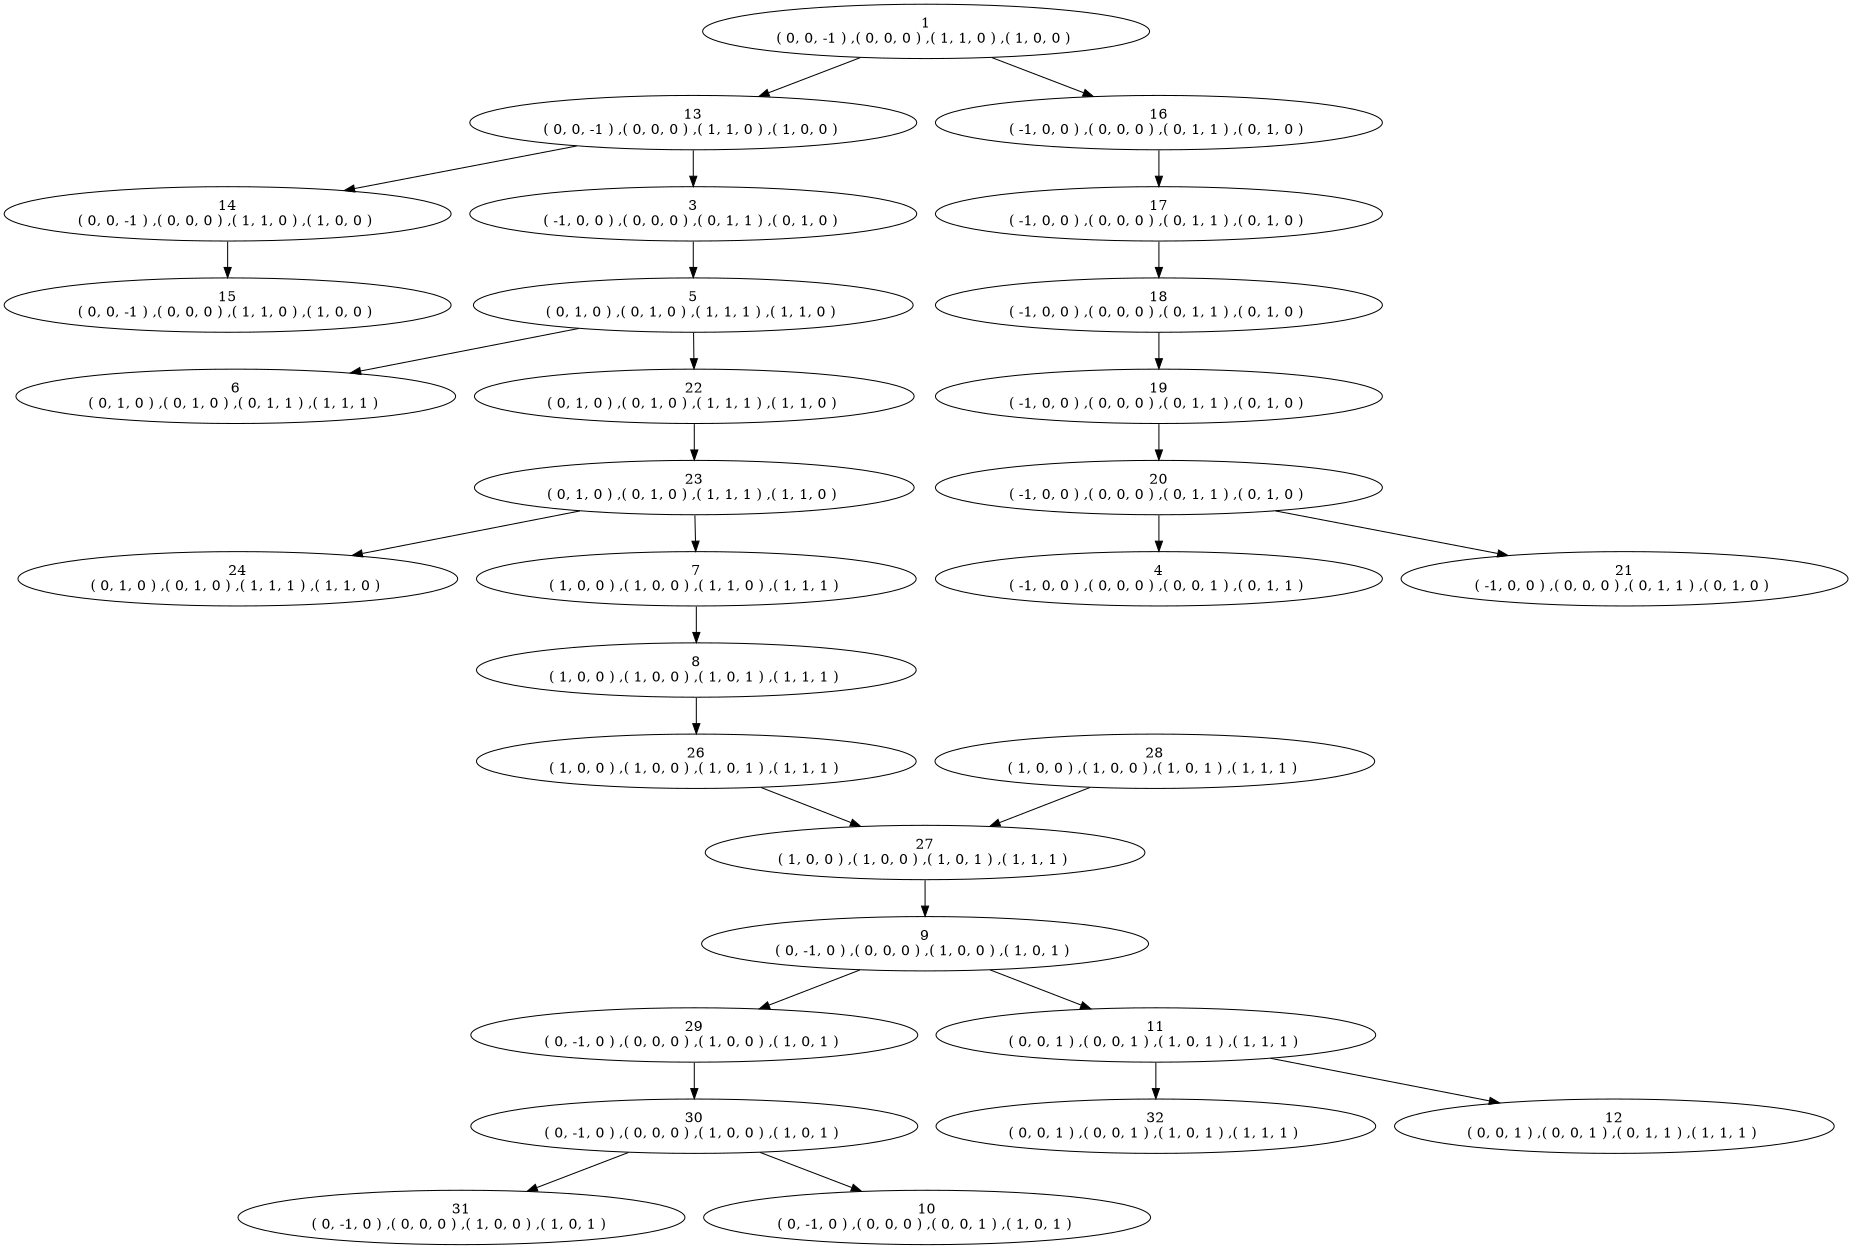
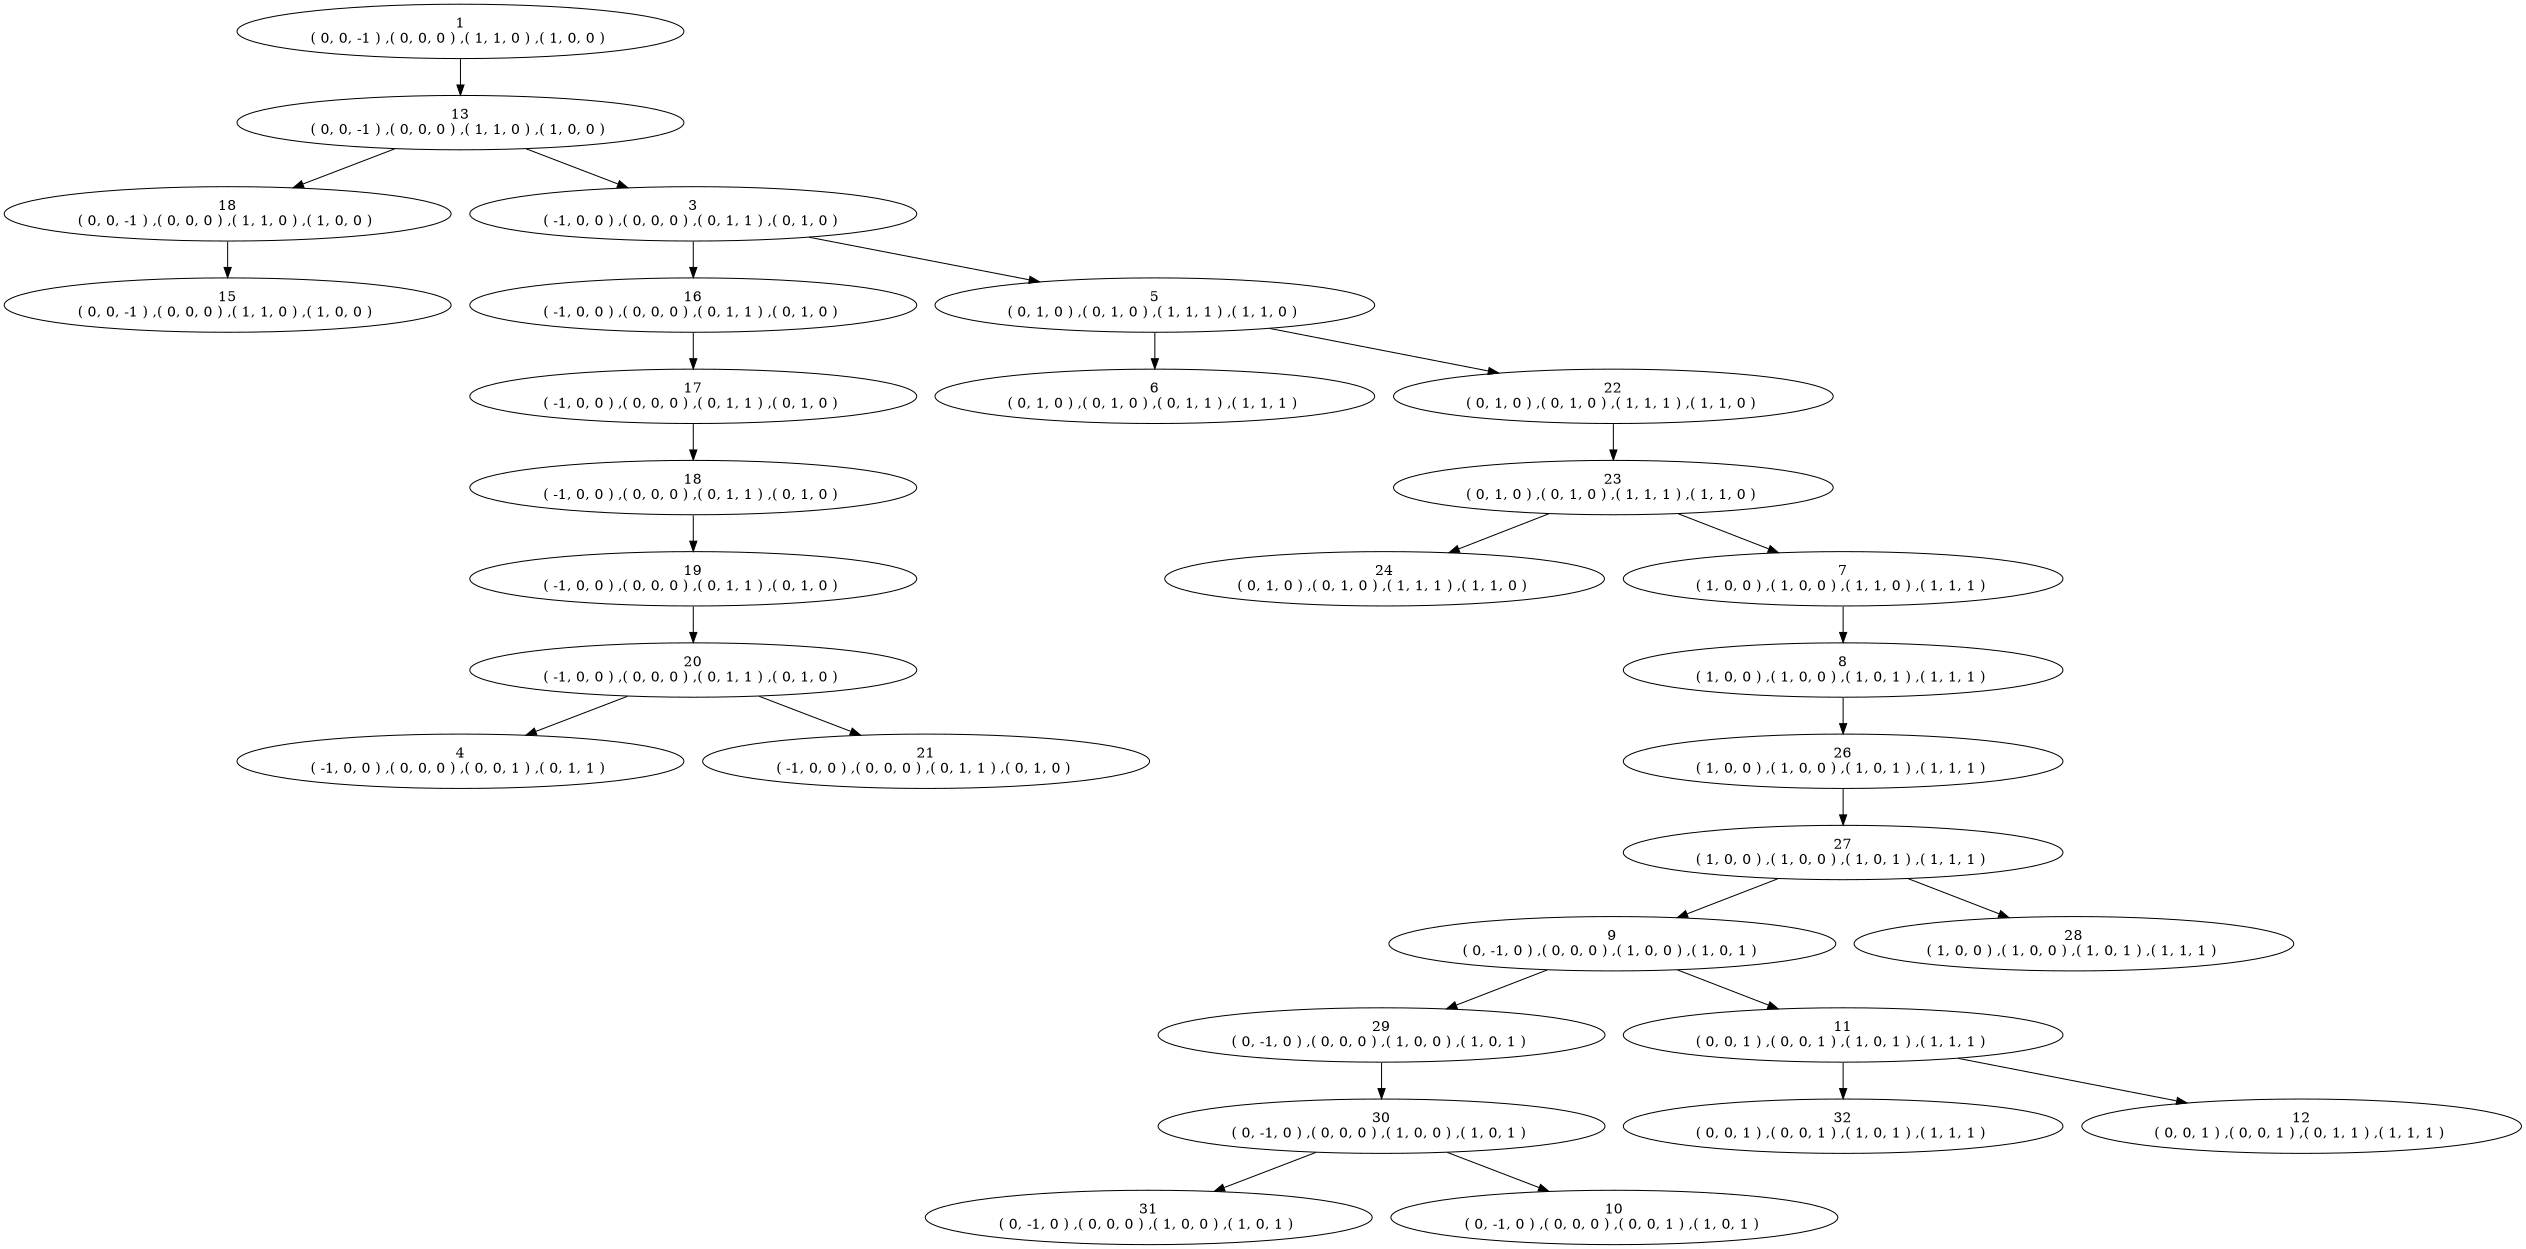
(1038, 75) -> (693, 255)
(228, 214) -> (228, 214)
(1045, 805) -> (1954, 896)
